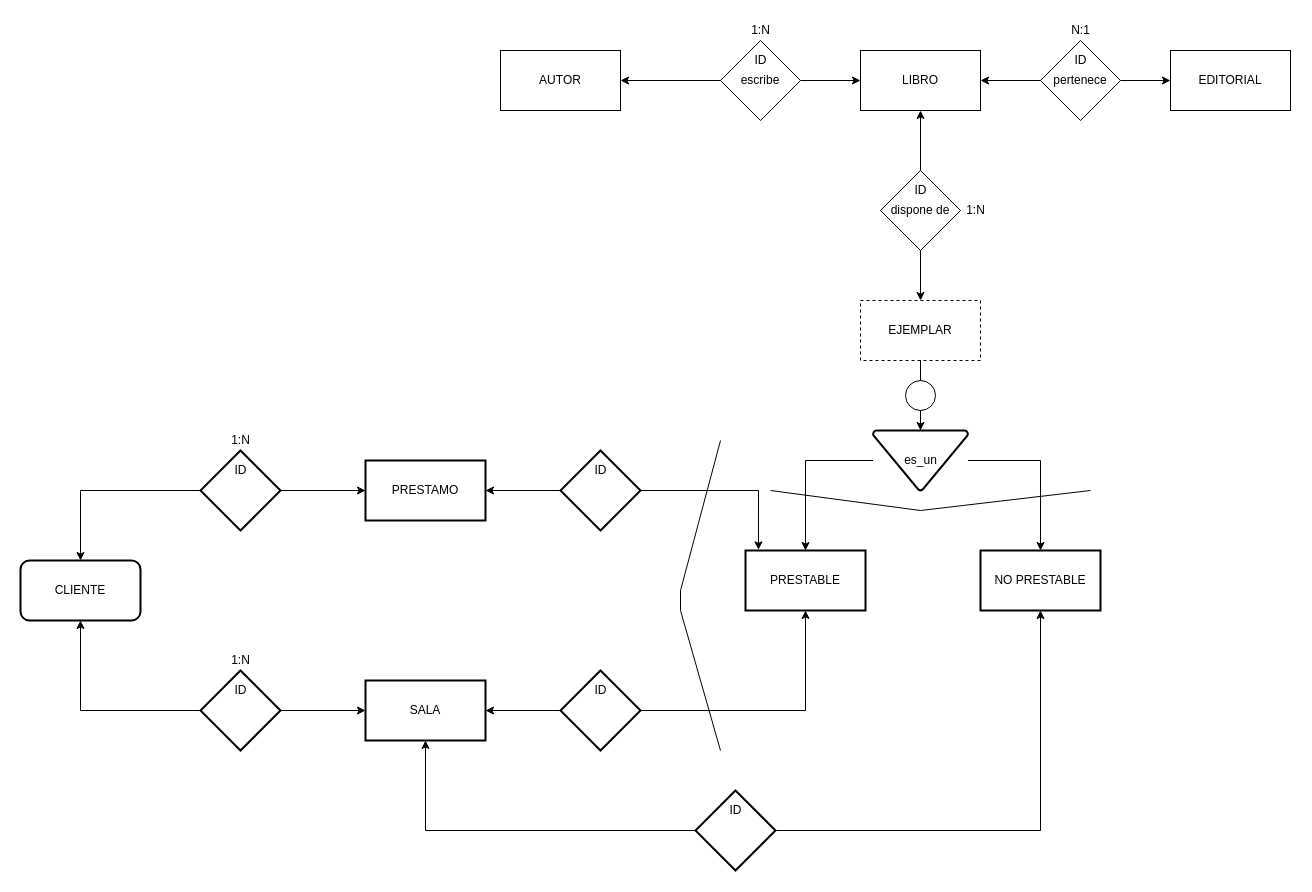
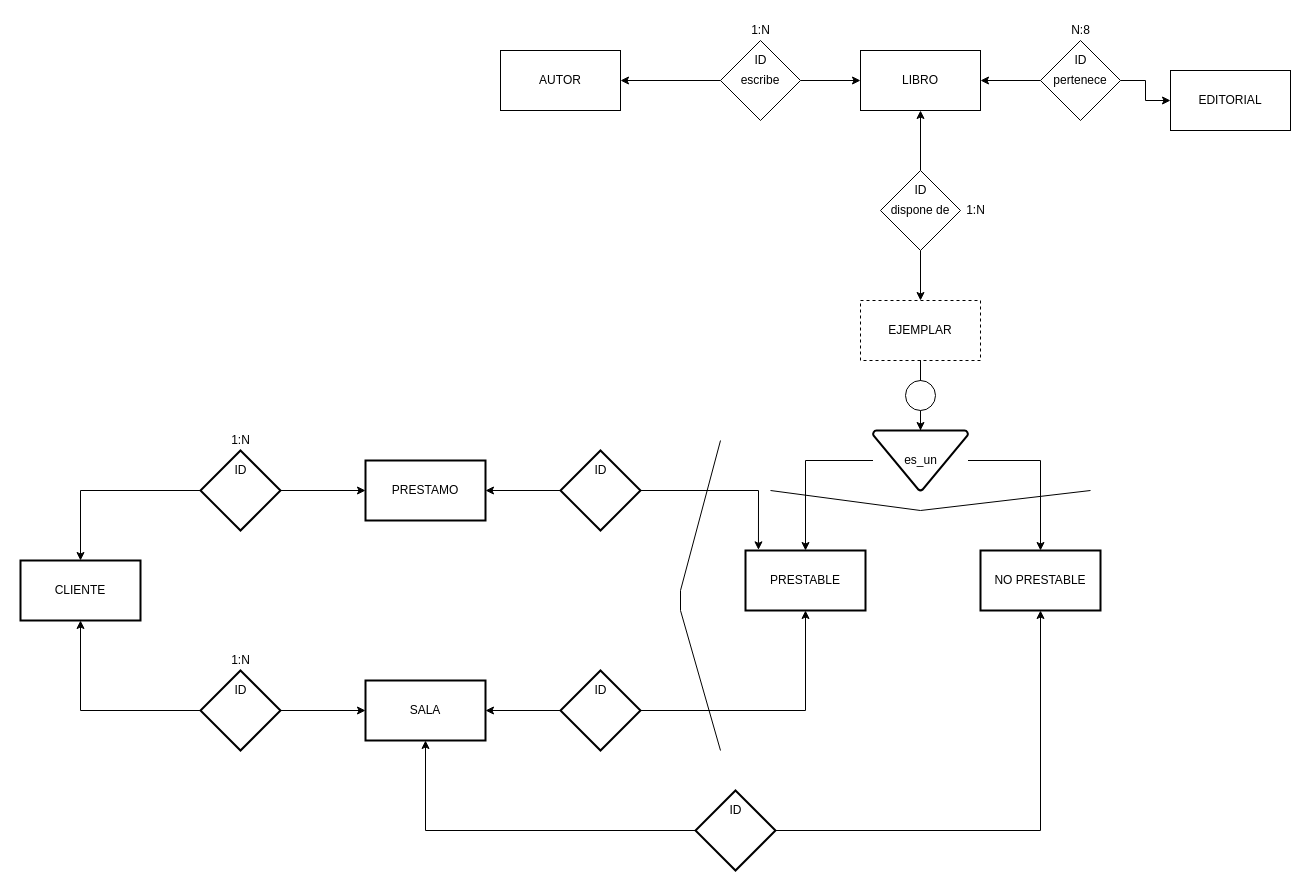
(1081, 31) -> (1081, 31)
(1231, 81) -> (1231, 101)
(81, 591) -> (81, 591)
